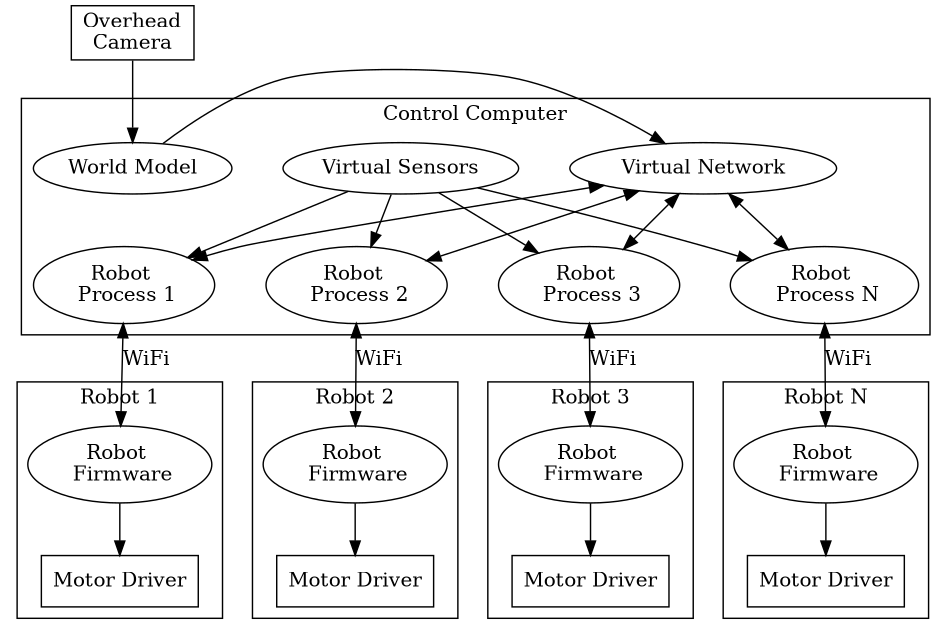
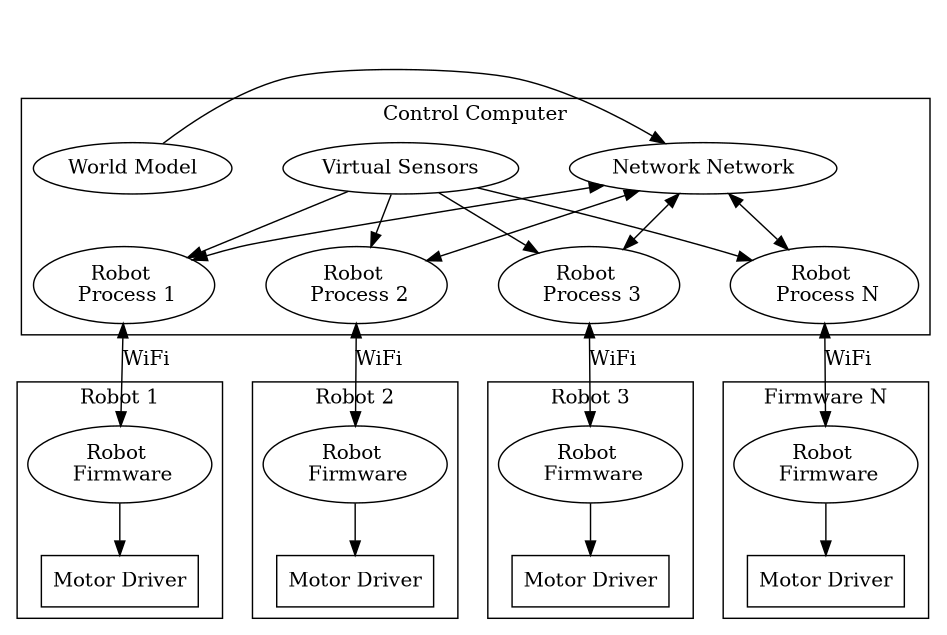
(133, 33) -> none
(703, 168) -> (703, 168)
(826, 398) -> (826, 398)
